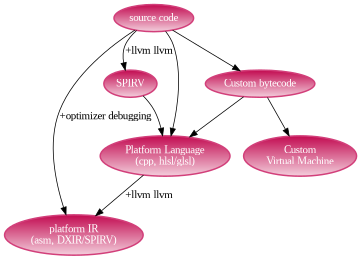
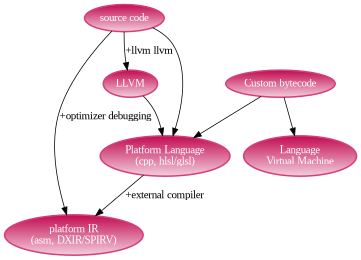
(203, 49) -> none
(130, 84) -> (130, 84)
(300, 156) -> (300, 156)
(149, 196) -> (165, 196)
